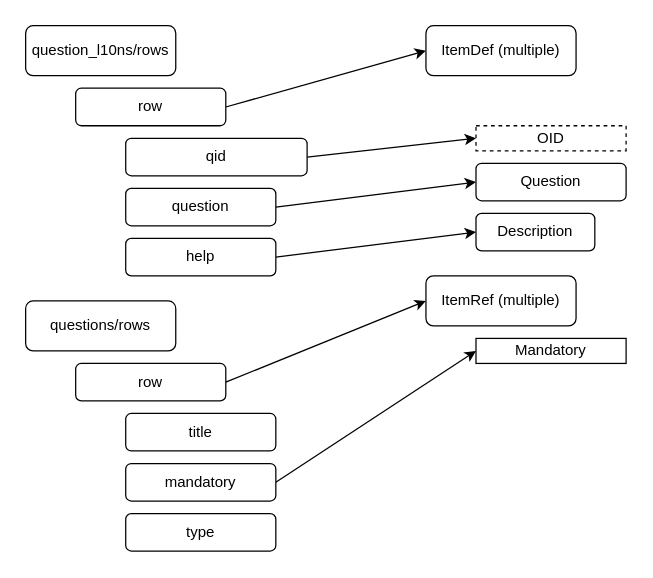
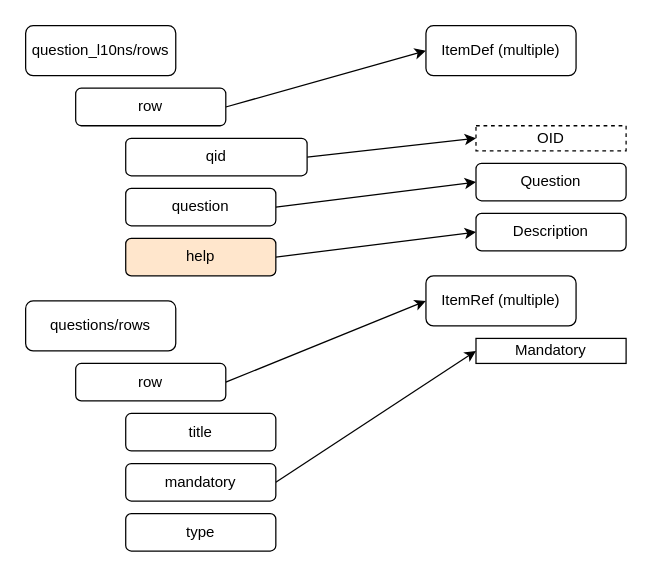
(535, 232) -> (551, 232)
(201, 257) -> (201, 257)
